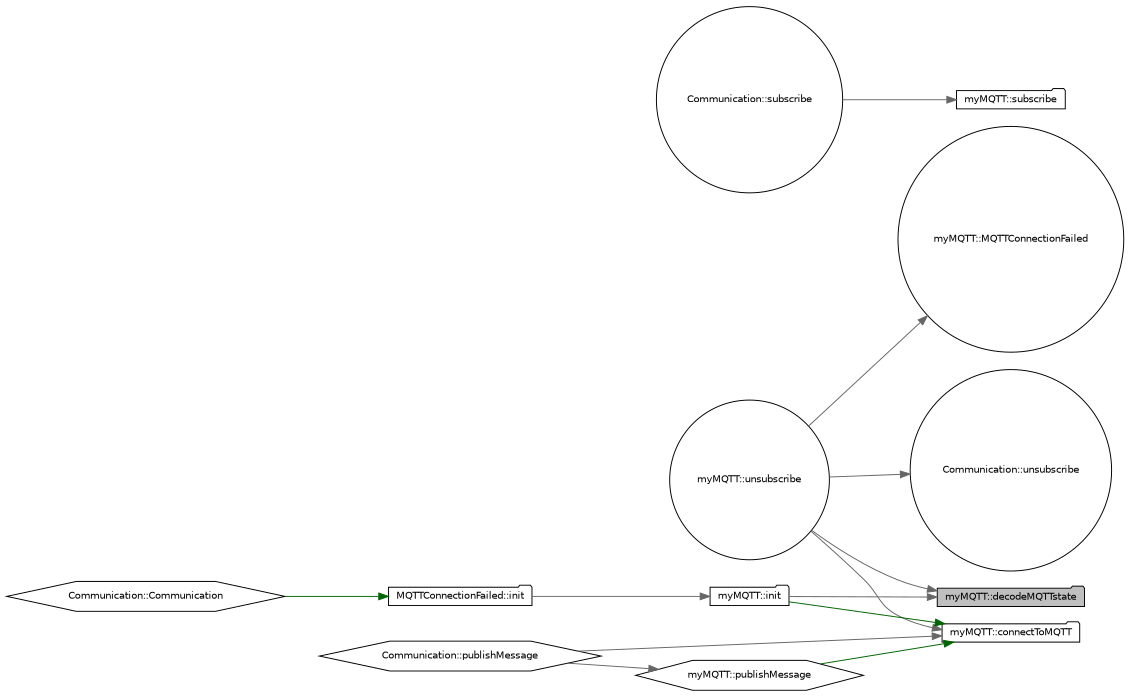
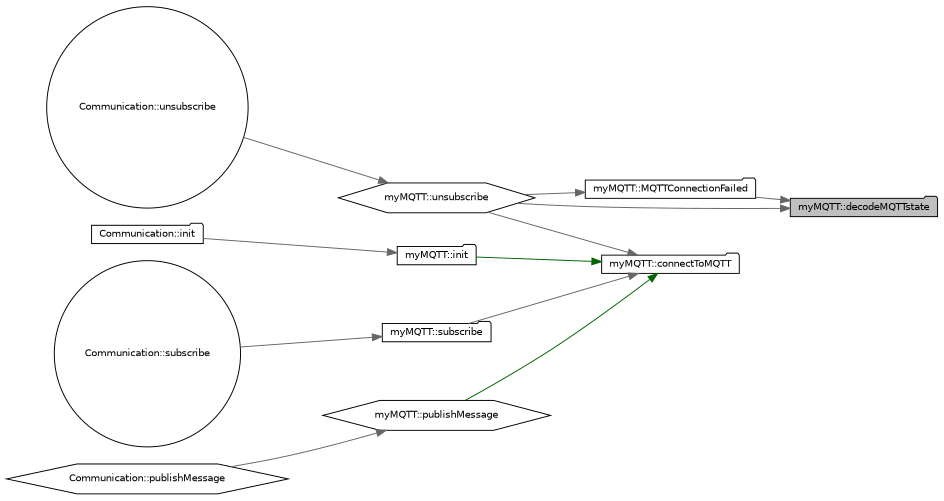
(1011, 239) -> (670, 189)
(865, 476) -> (311, 159)
(750, 480) -> (437, 198)
(146, 596) -> none
(460, 596) -> (147, 234)
(858, 597) -> (768, 198)
(755, 644) -> (549, 300)
